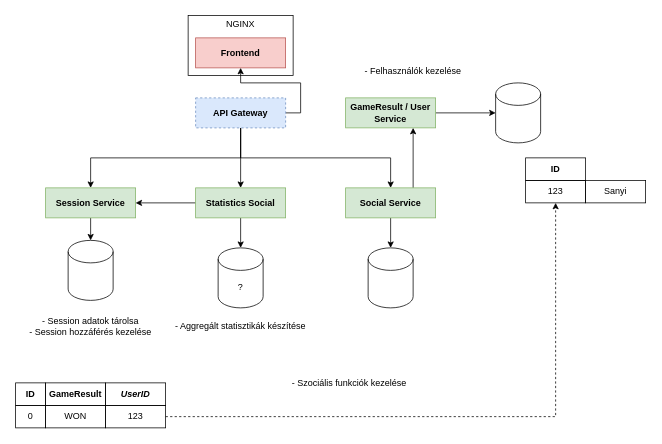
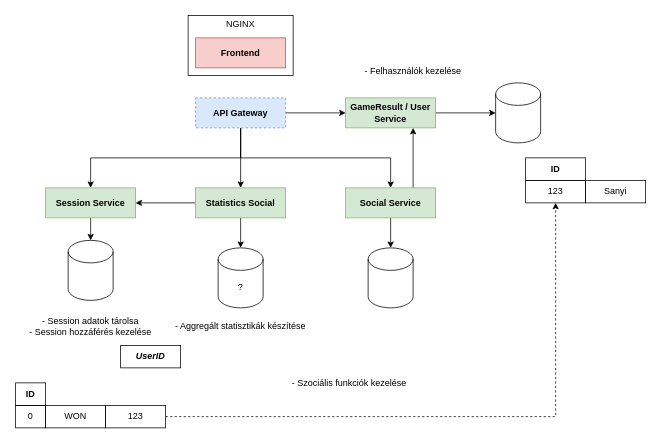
(300, 98) -> (300, 113)
(75, 394) -> none
(135, 394) -> (150, 357)
